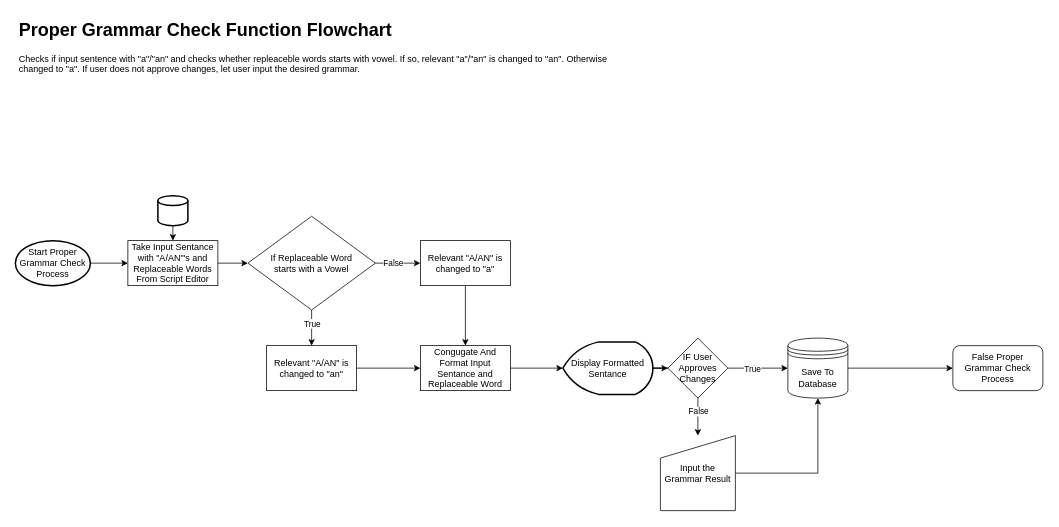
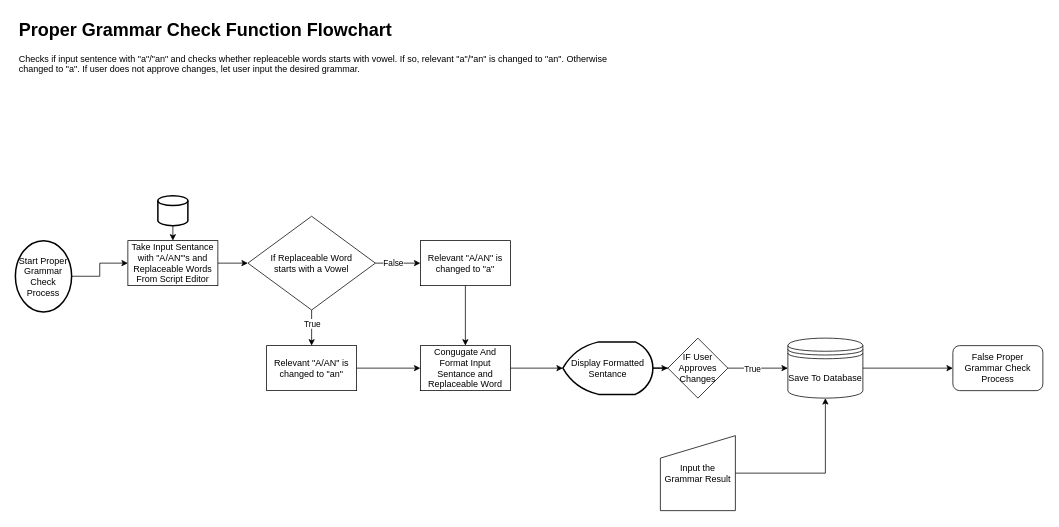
(53, 263) -> (44, 276)
(818, 368) -> (825, 368)
(698, 410) -> none
